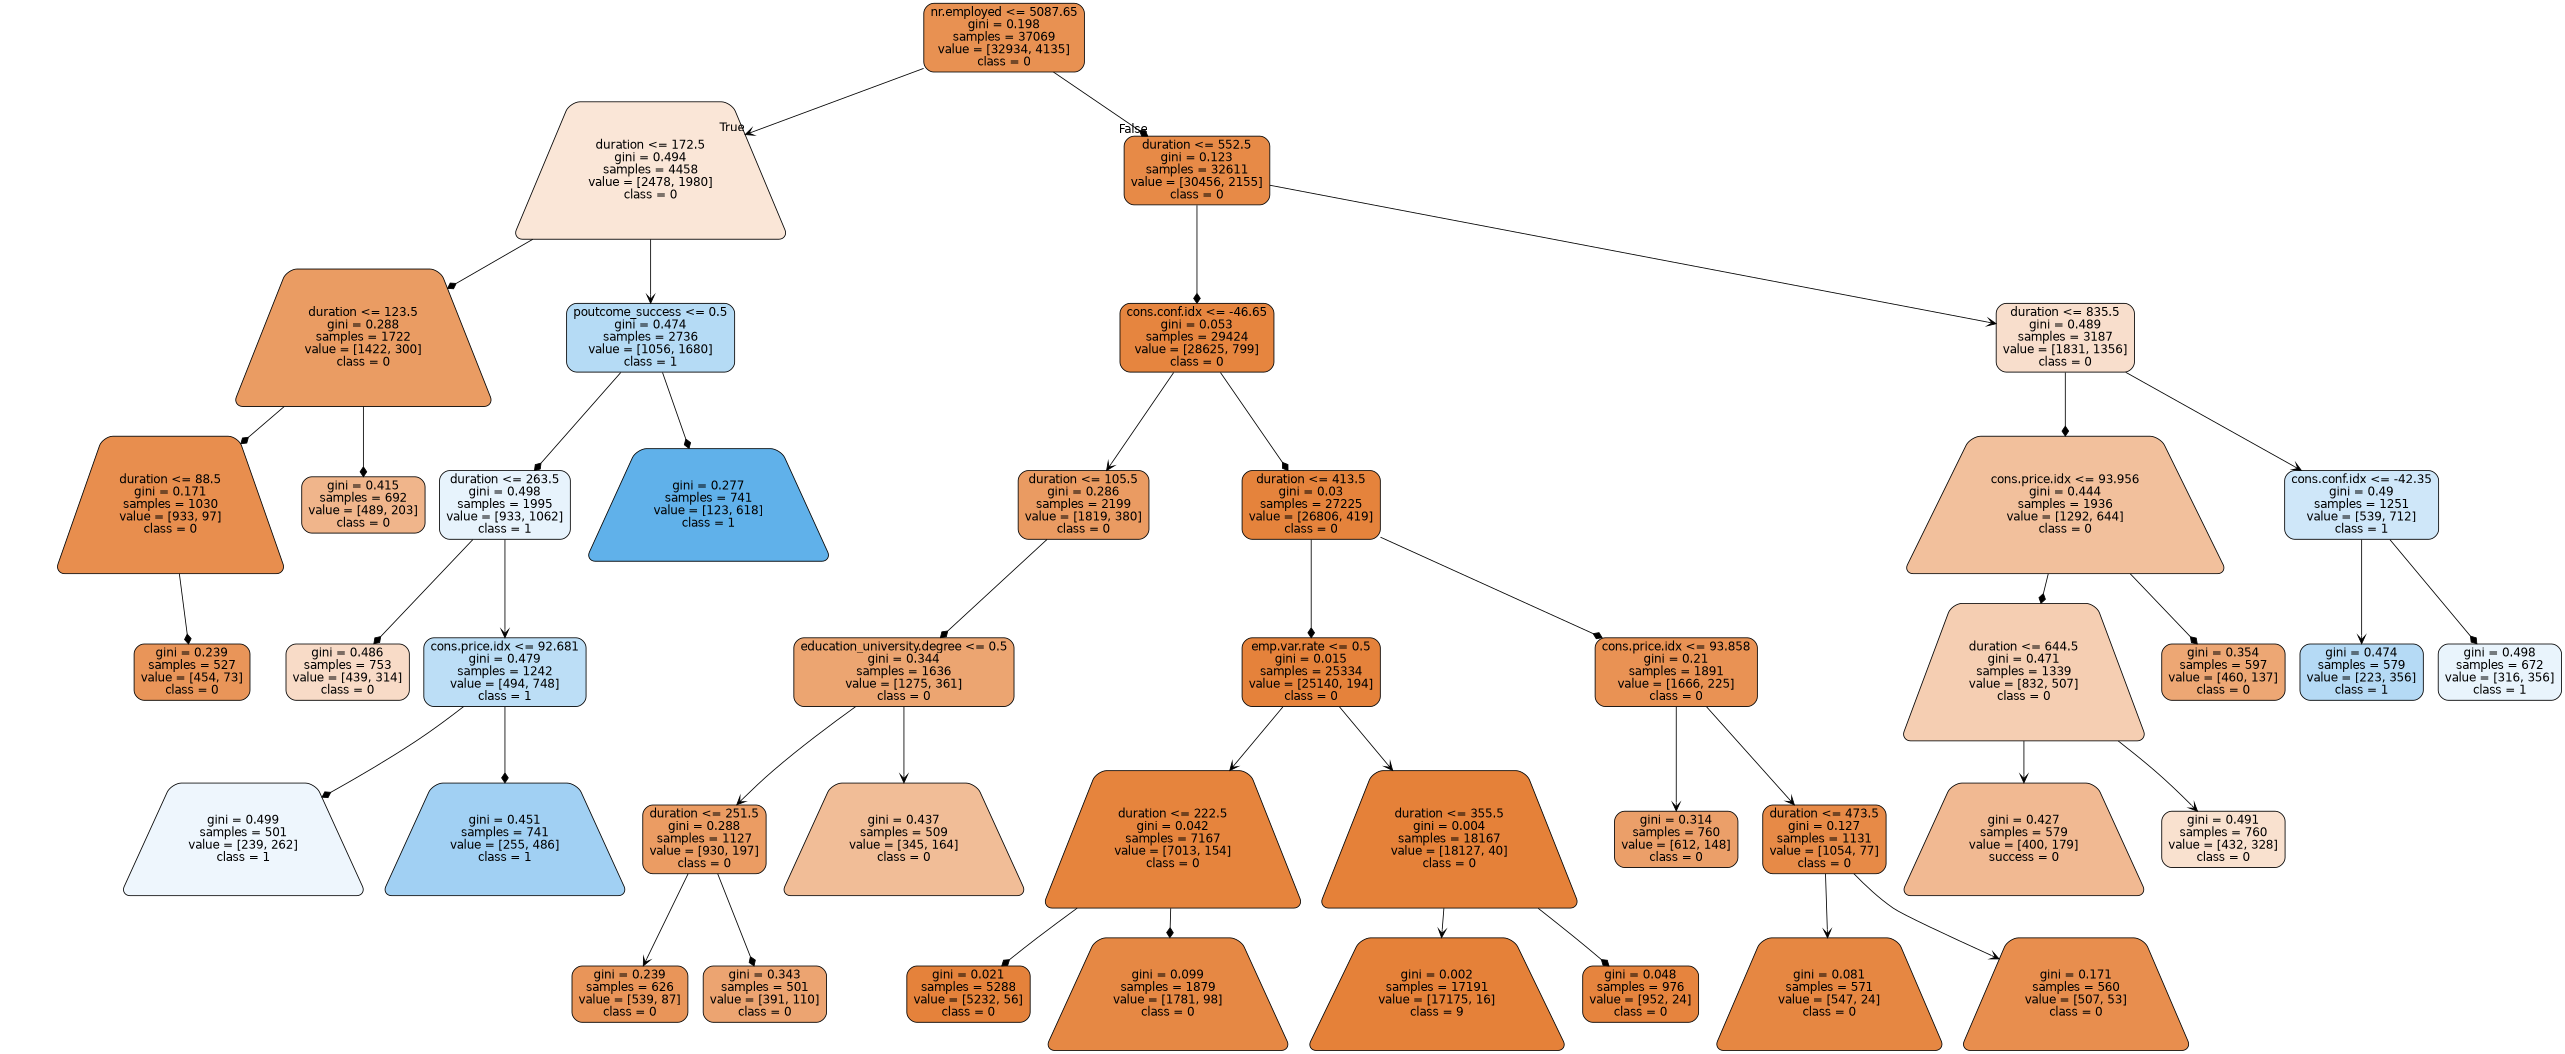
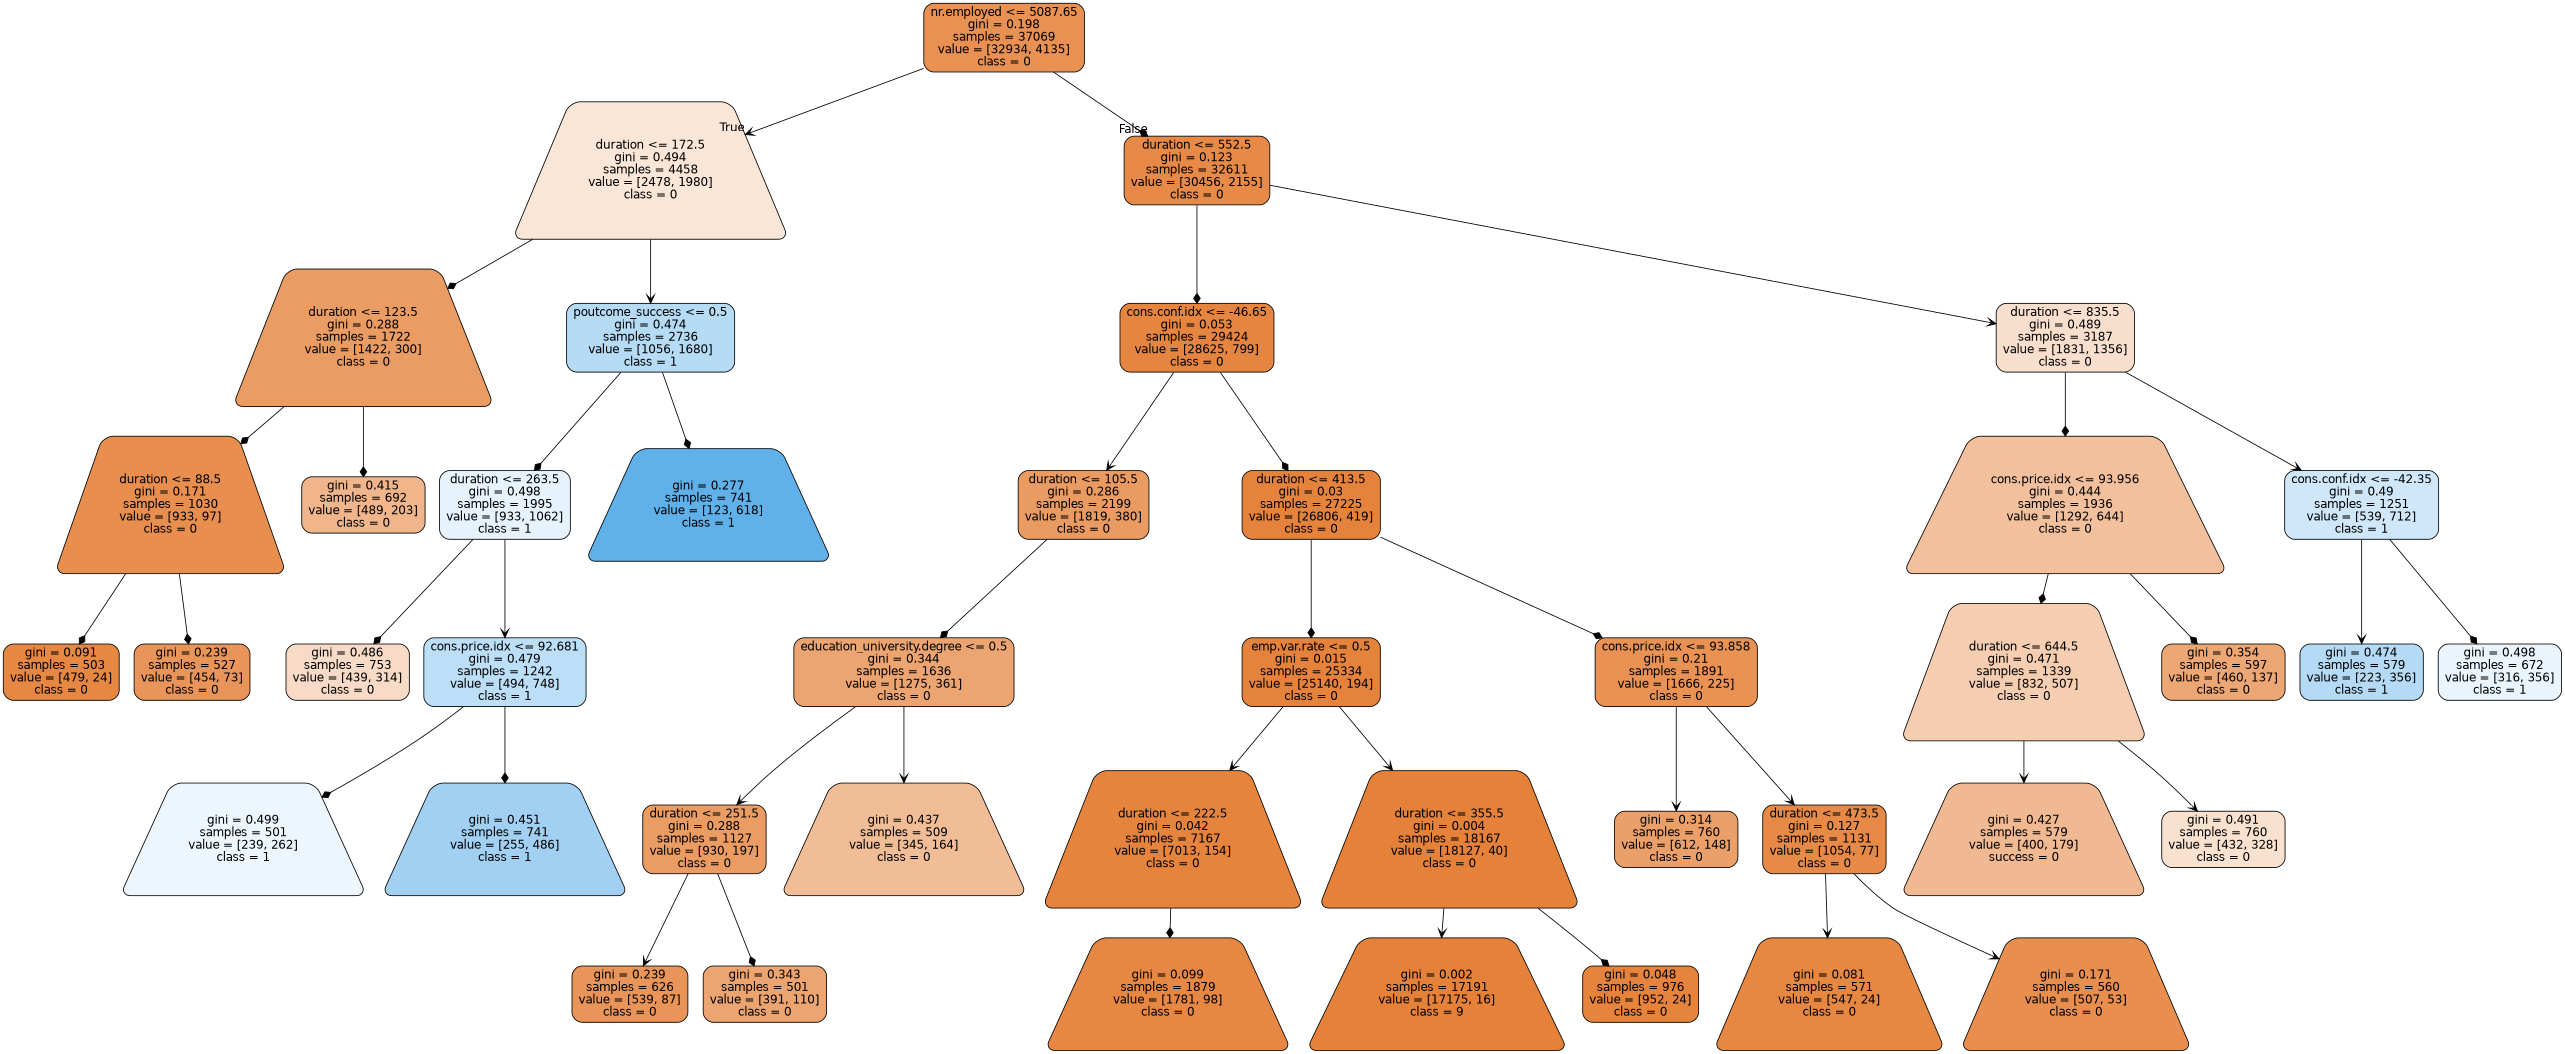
none -> (61, 672)
(969, 994) -> none
